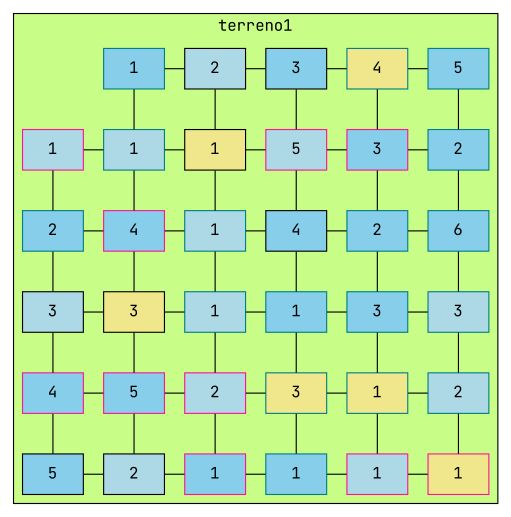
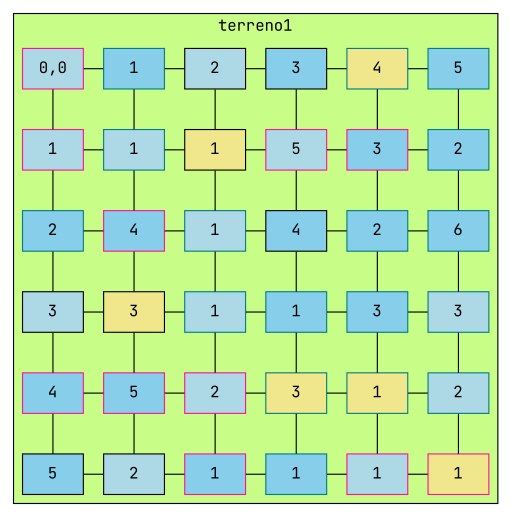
none -> (53, 69)
